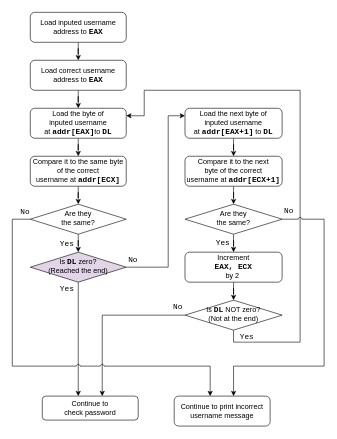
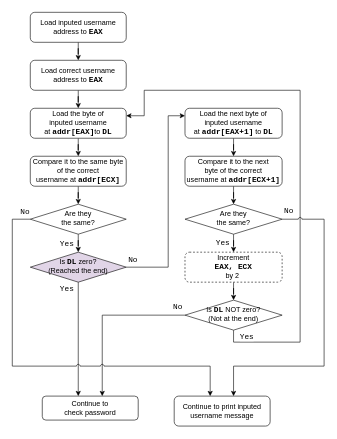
(234, 267) -> (234, 267)
(222, 411) -> (222, 411)
